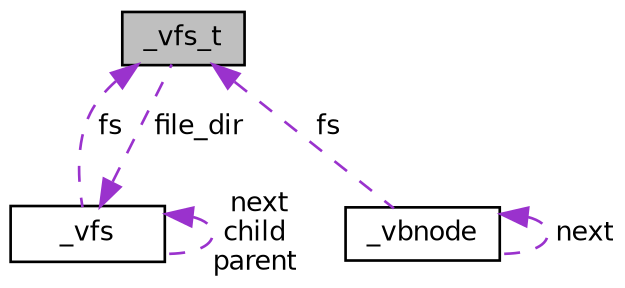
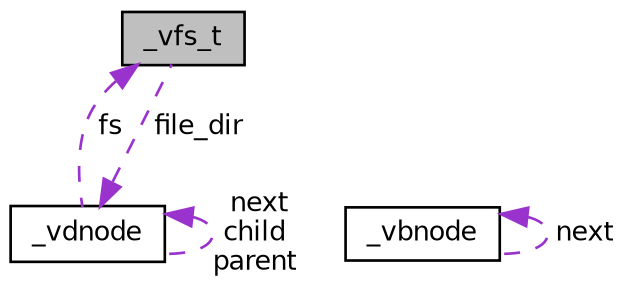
(314, 145) -> none
(88, 234) -> (88, 234)
